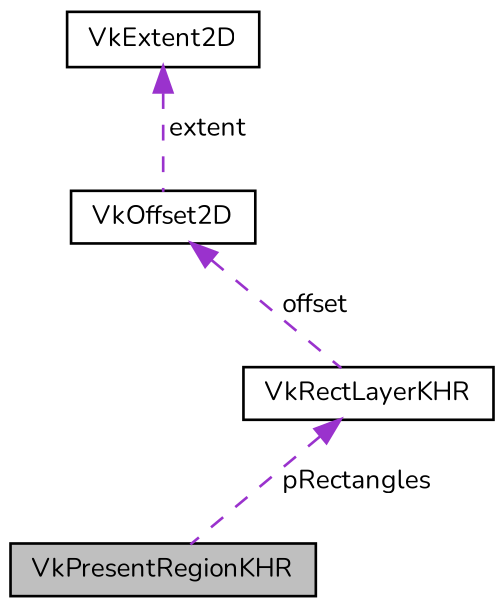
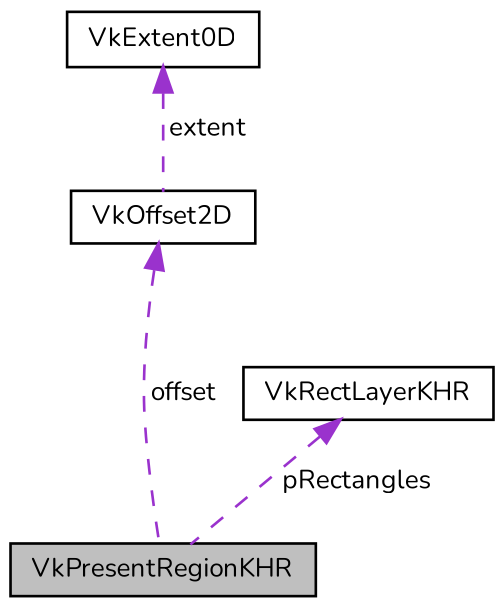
(163, 39) -> (163, 39)
(276, 314) -> (144, 407)
